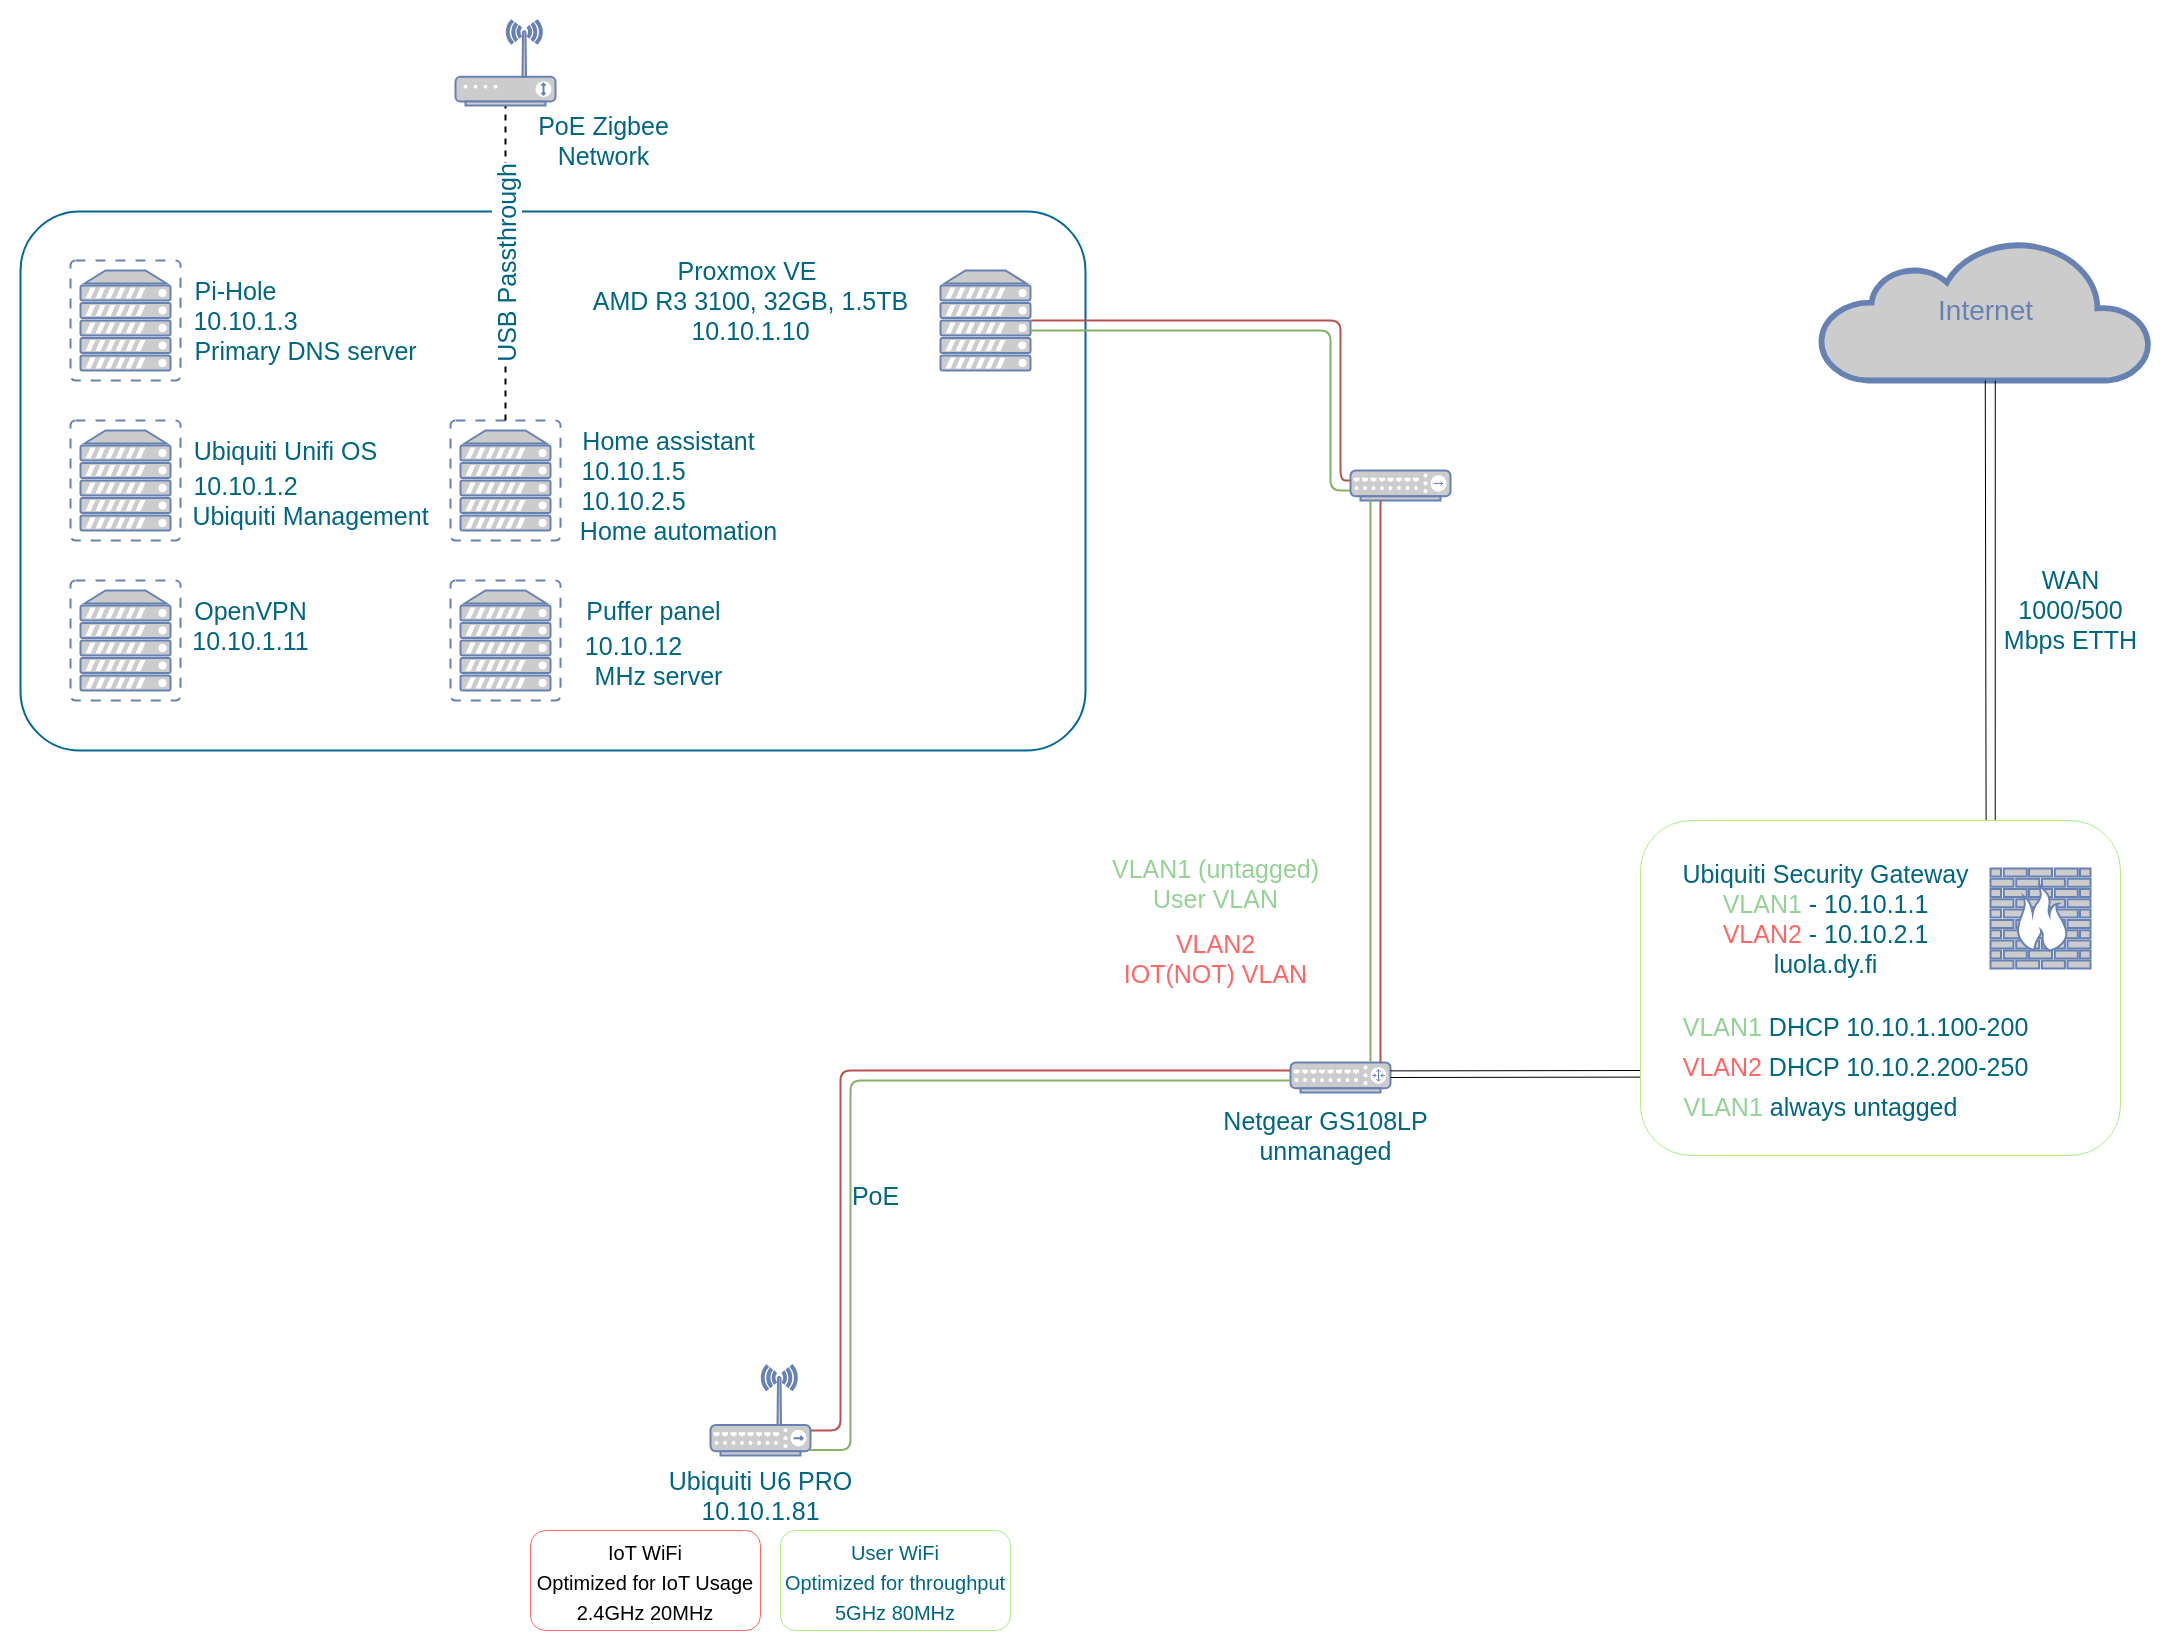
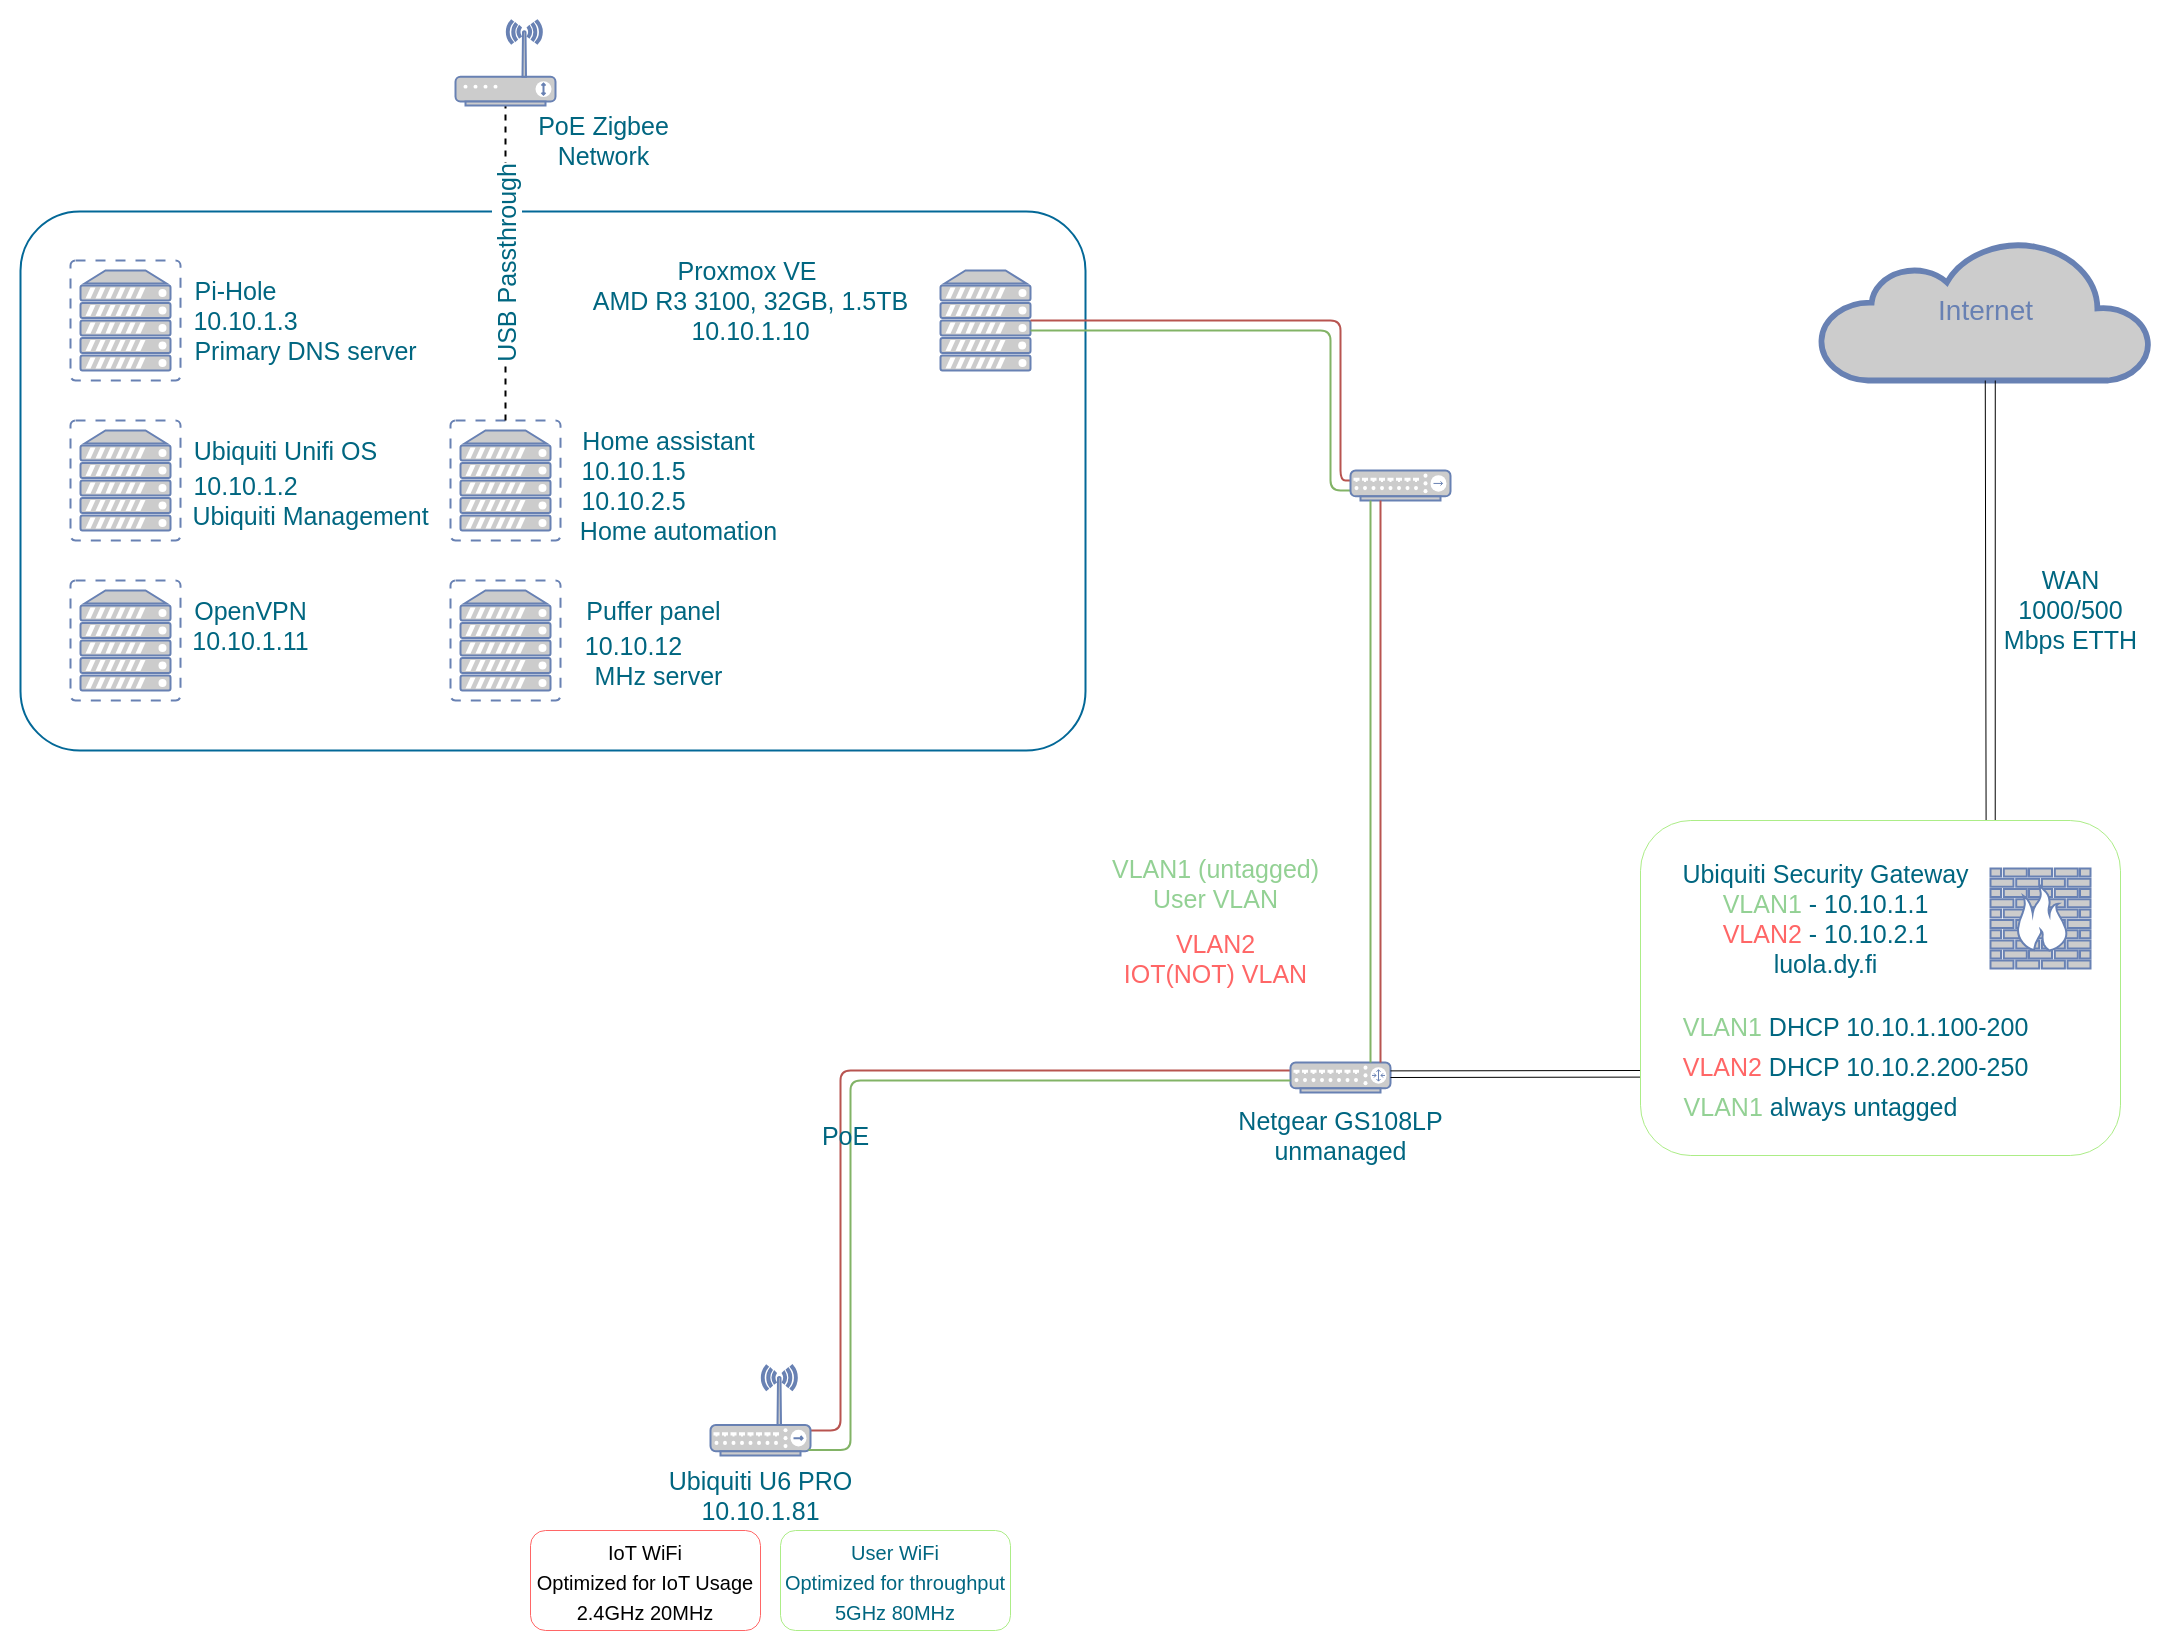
(1326, 1136) -> (1341, 1136)
(876, 1196) -> (846, 1136)
